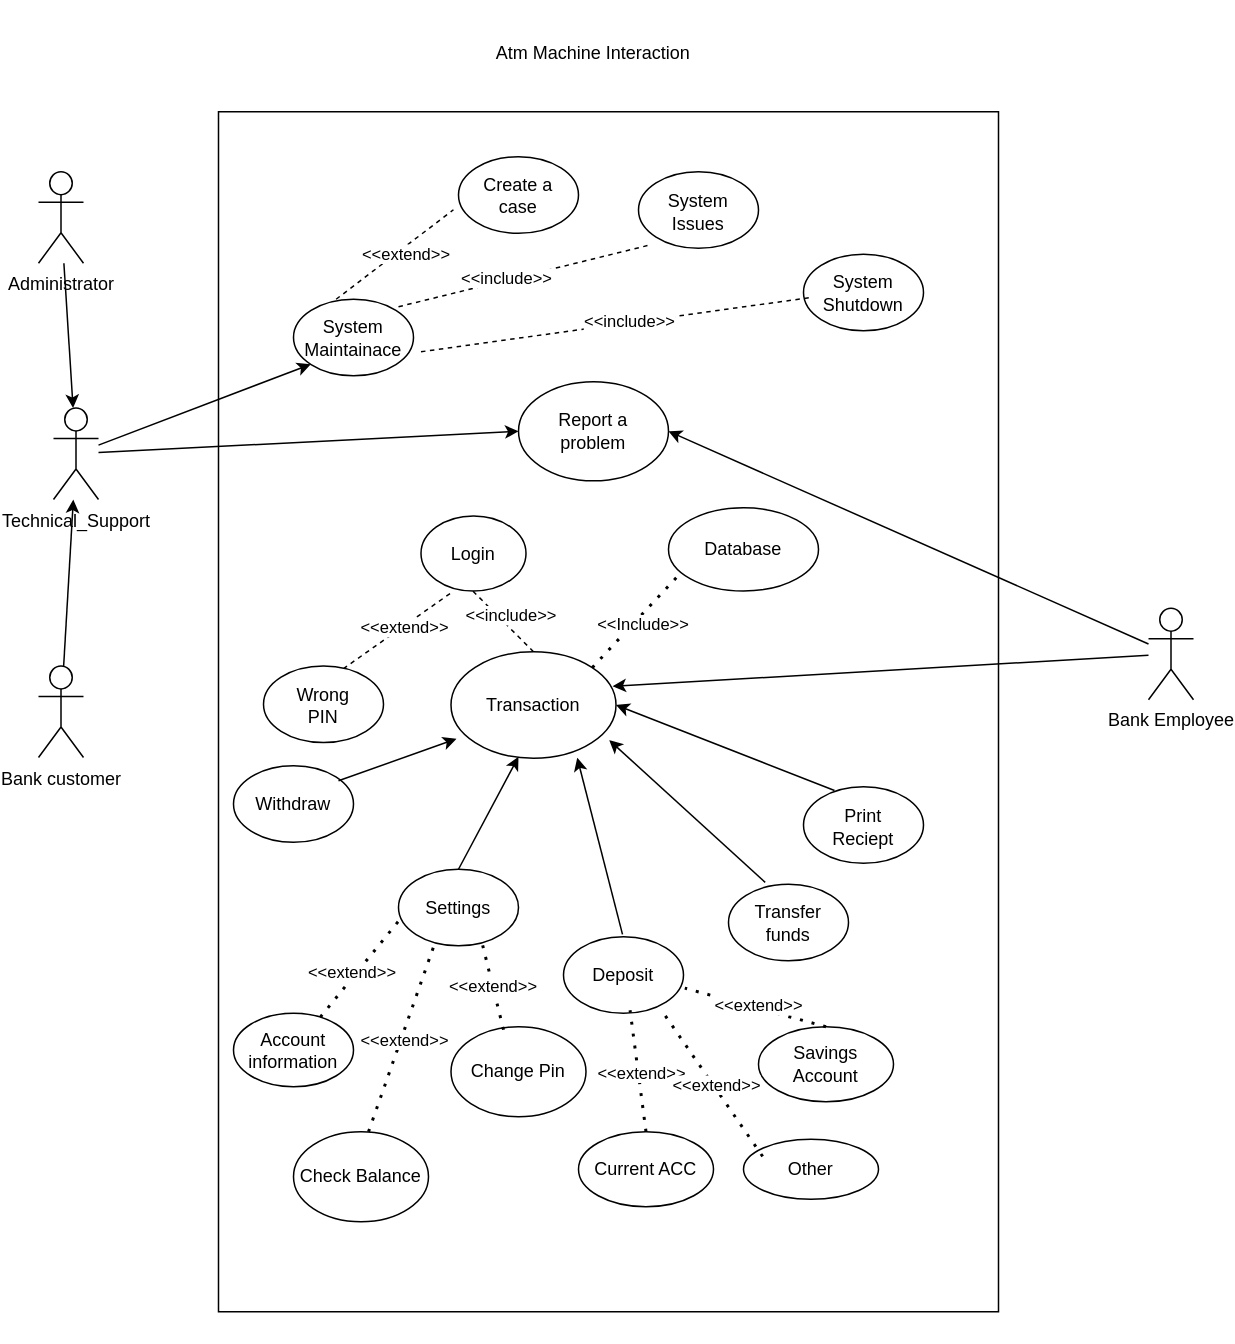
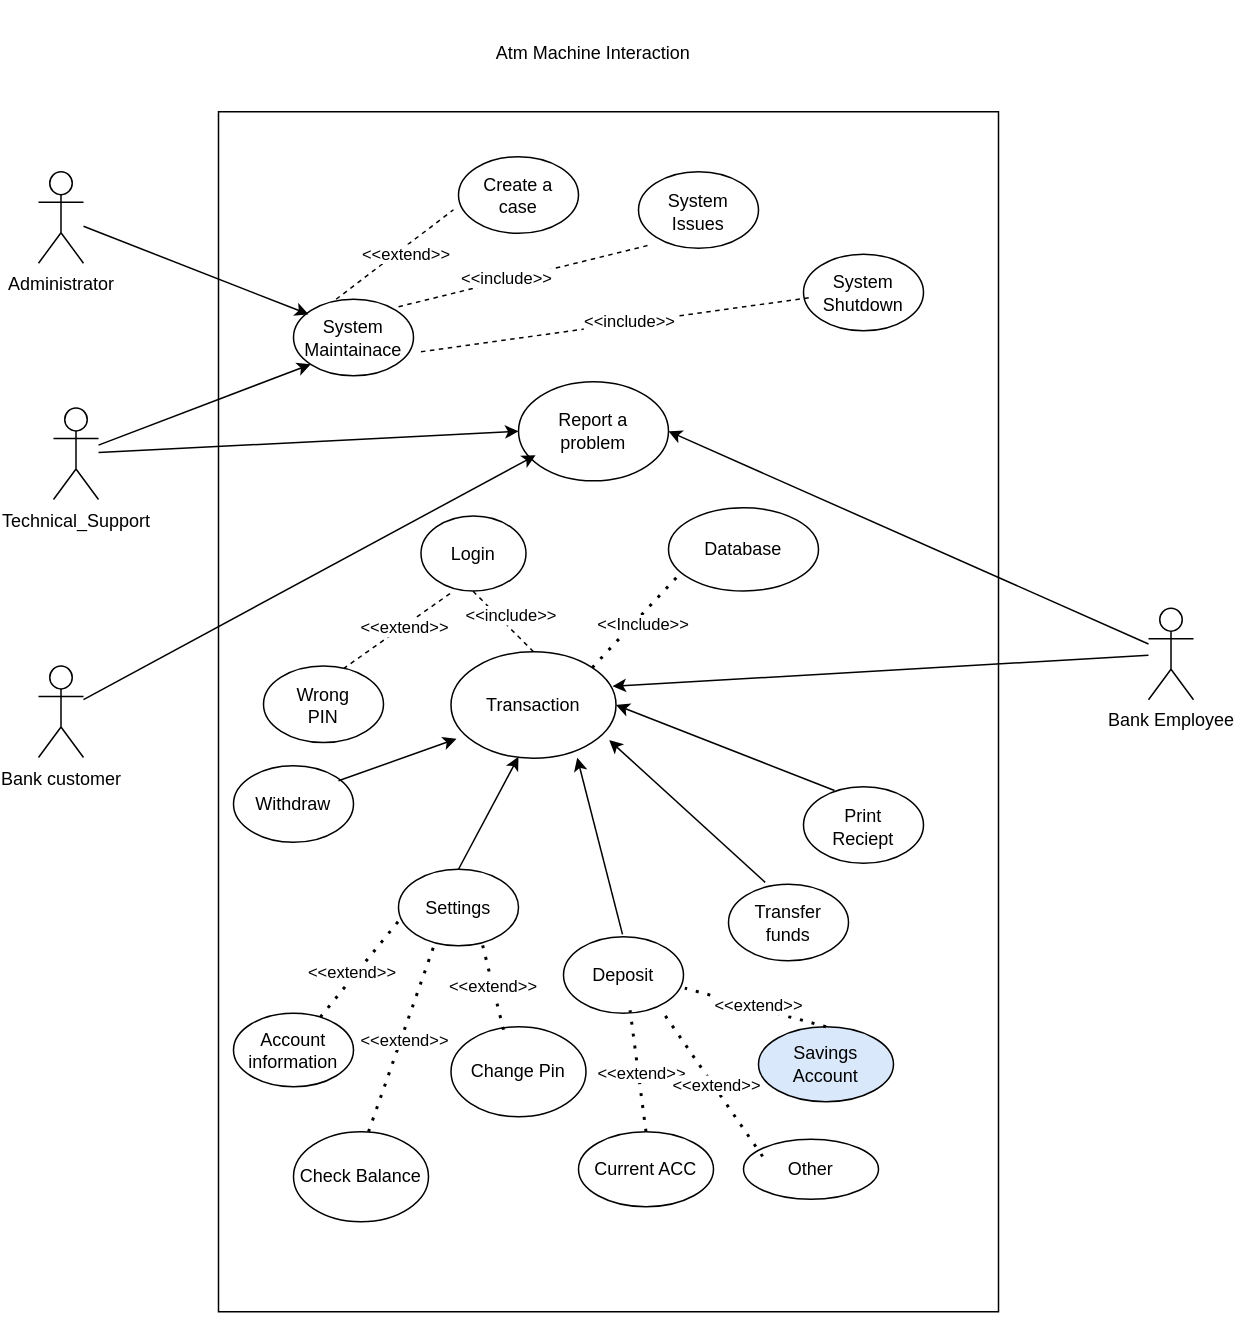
(68, 330) -> (191, 269)
(68, 588) -> (306, 579)
(826, 1064) -> (826, 1064)
